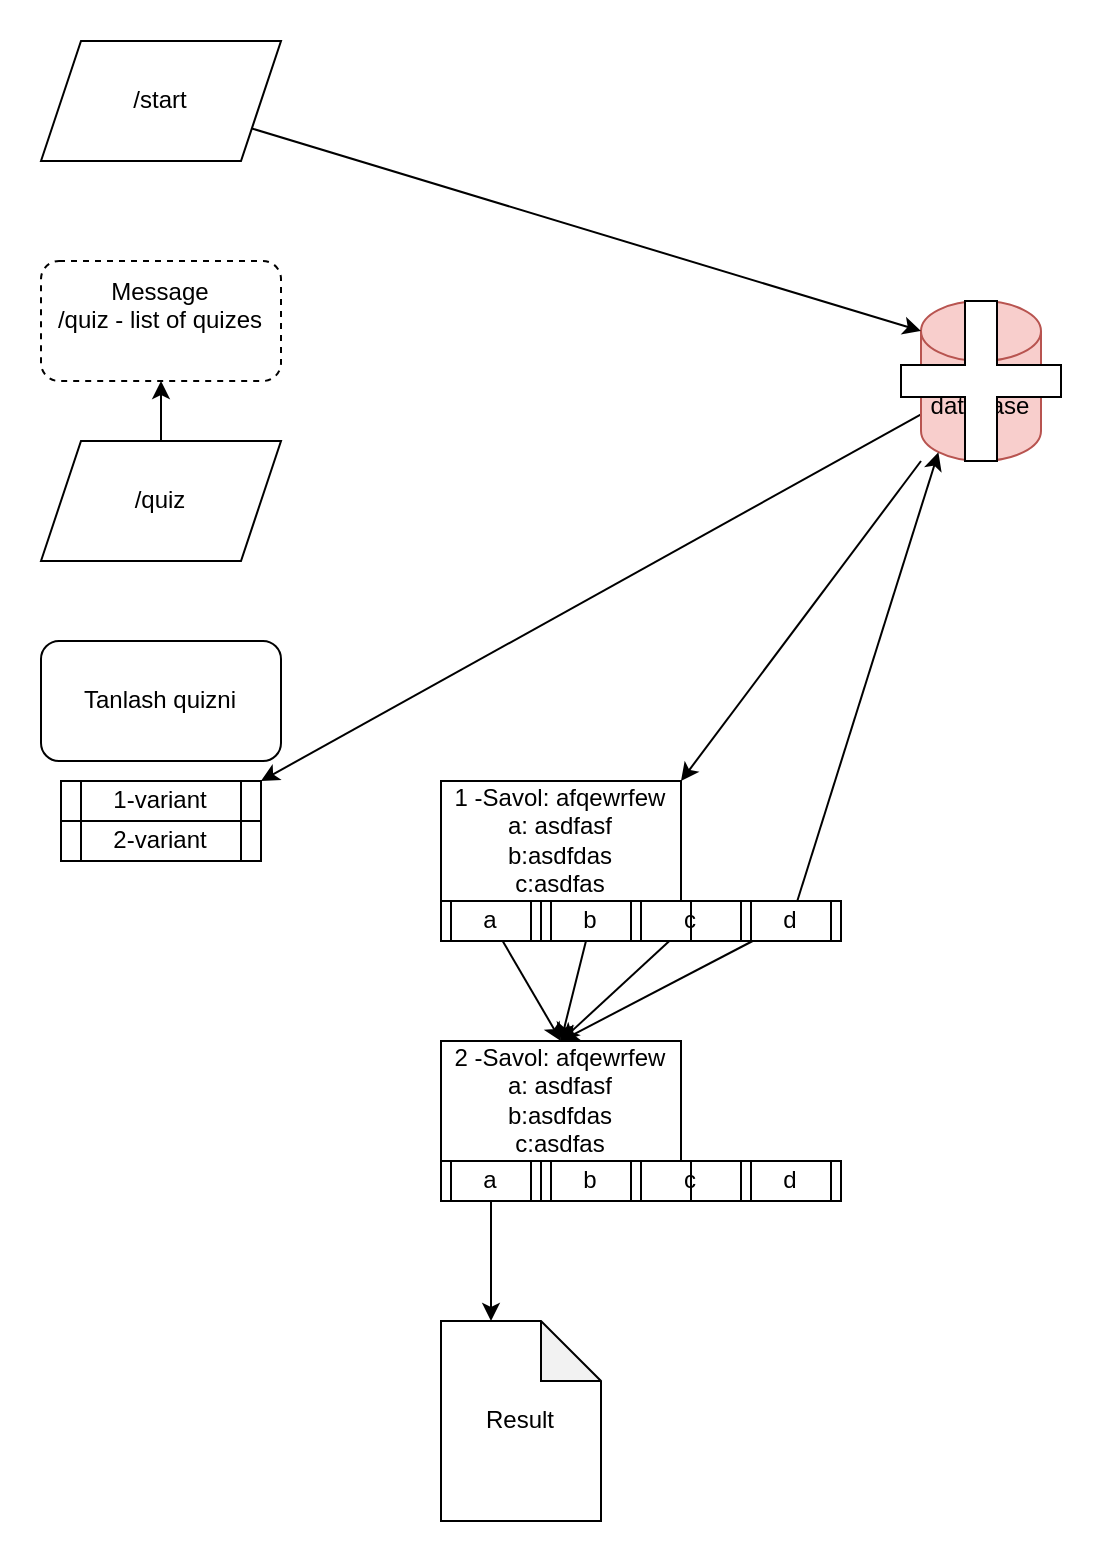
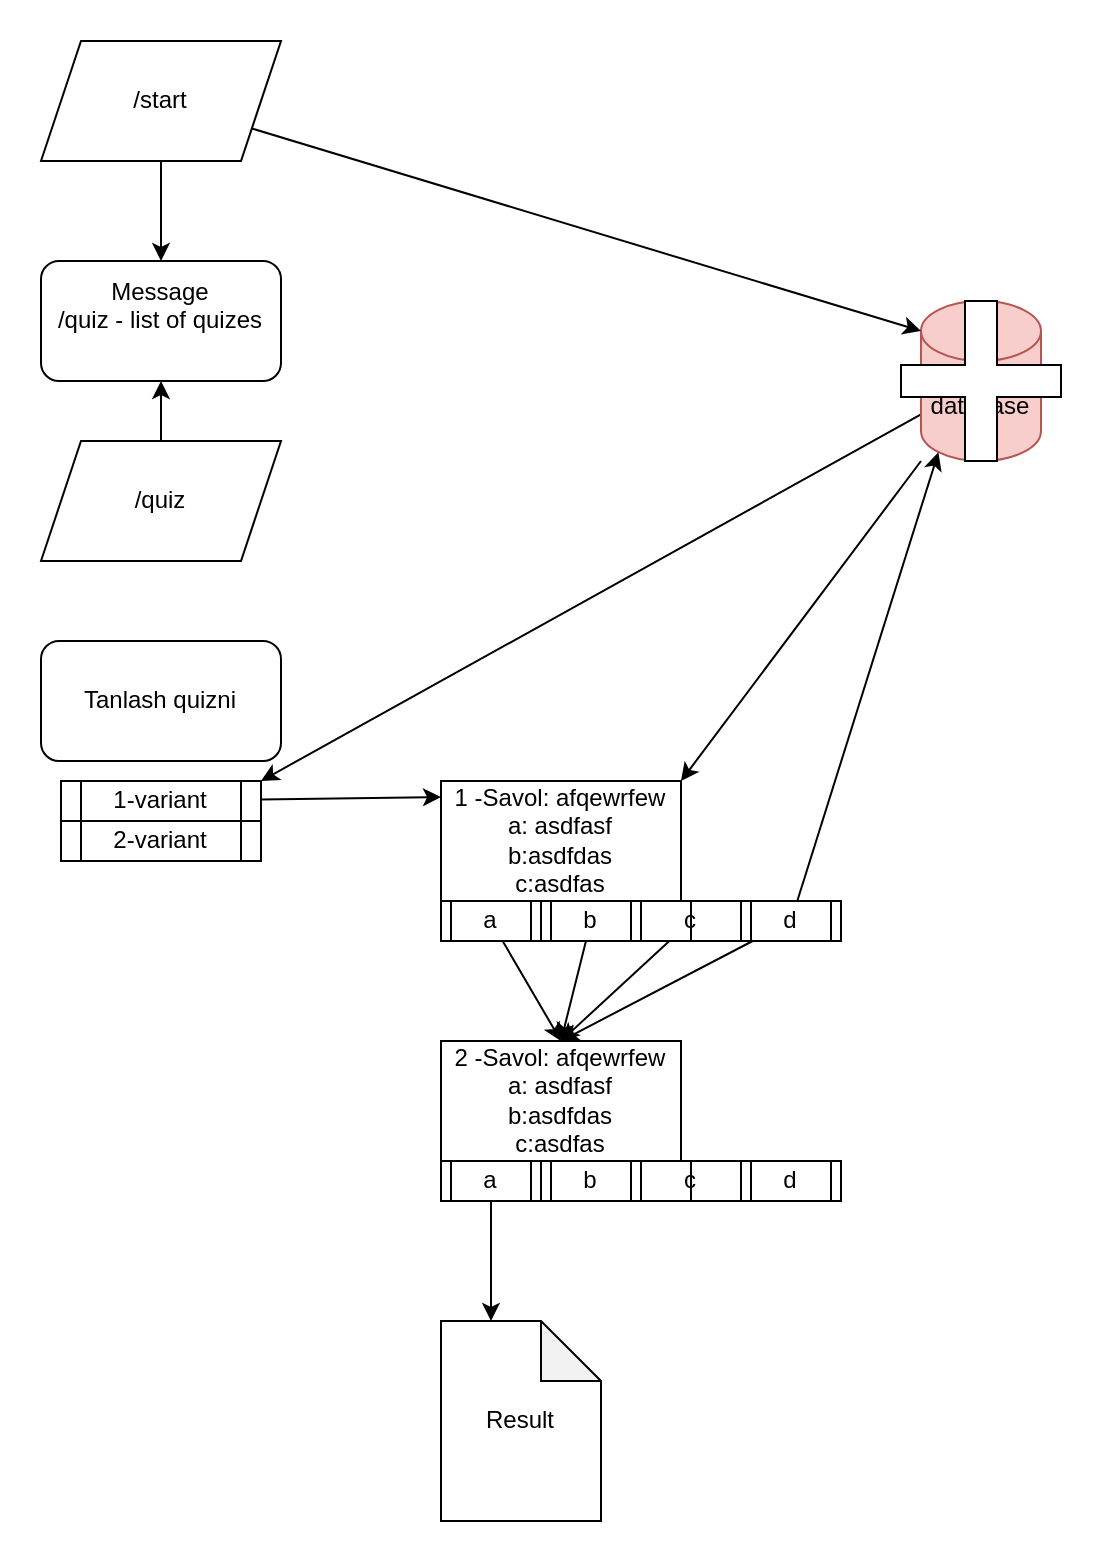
none -> (161, 204)
(161, 321) -> (161, 321)
none -> (344, 798)
